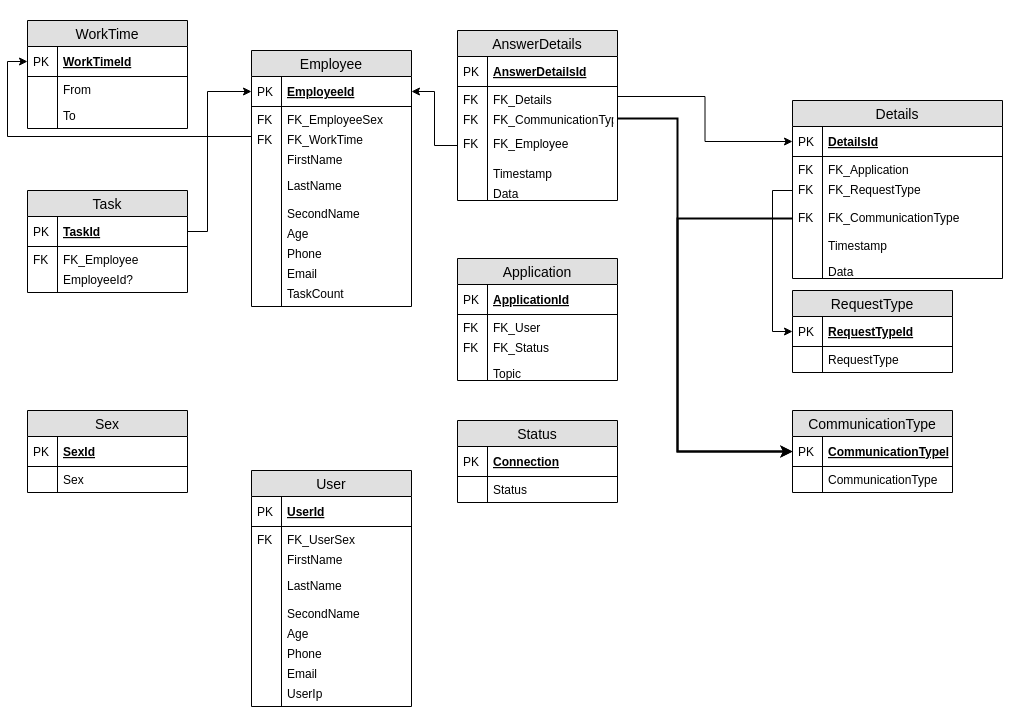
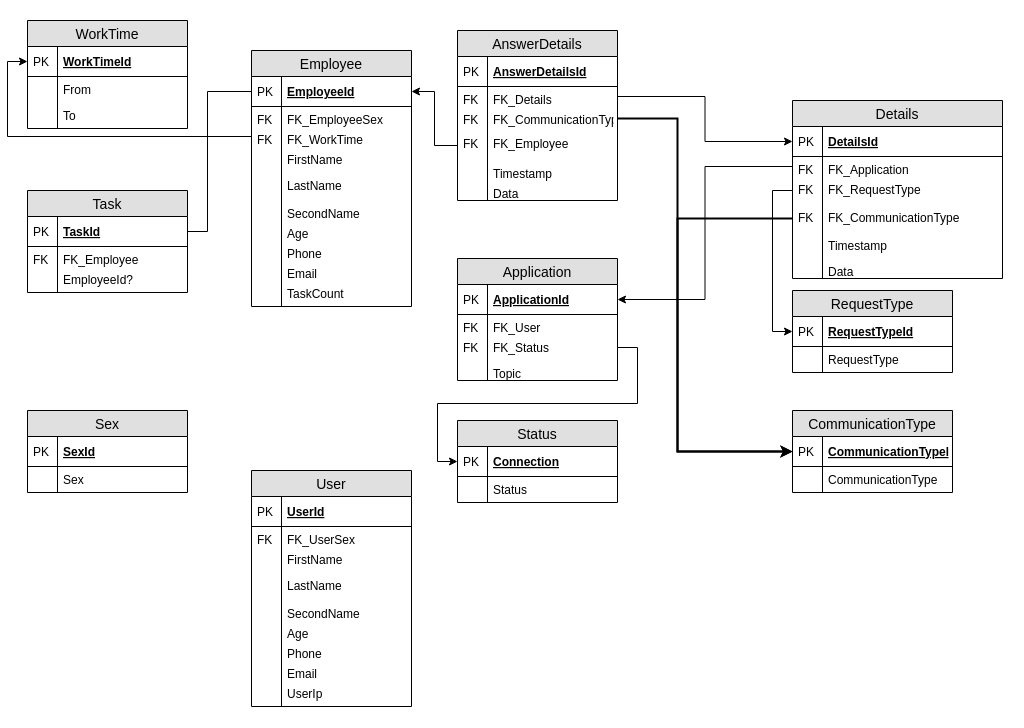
(243, 92) -> (246, 92)
none -> (705, 230)
none -> (540, 404)
